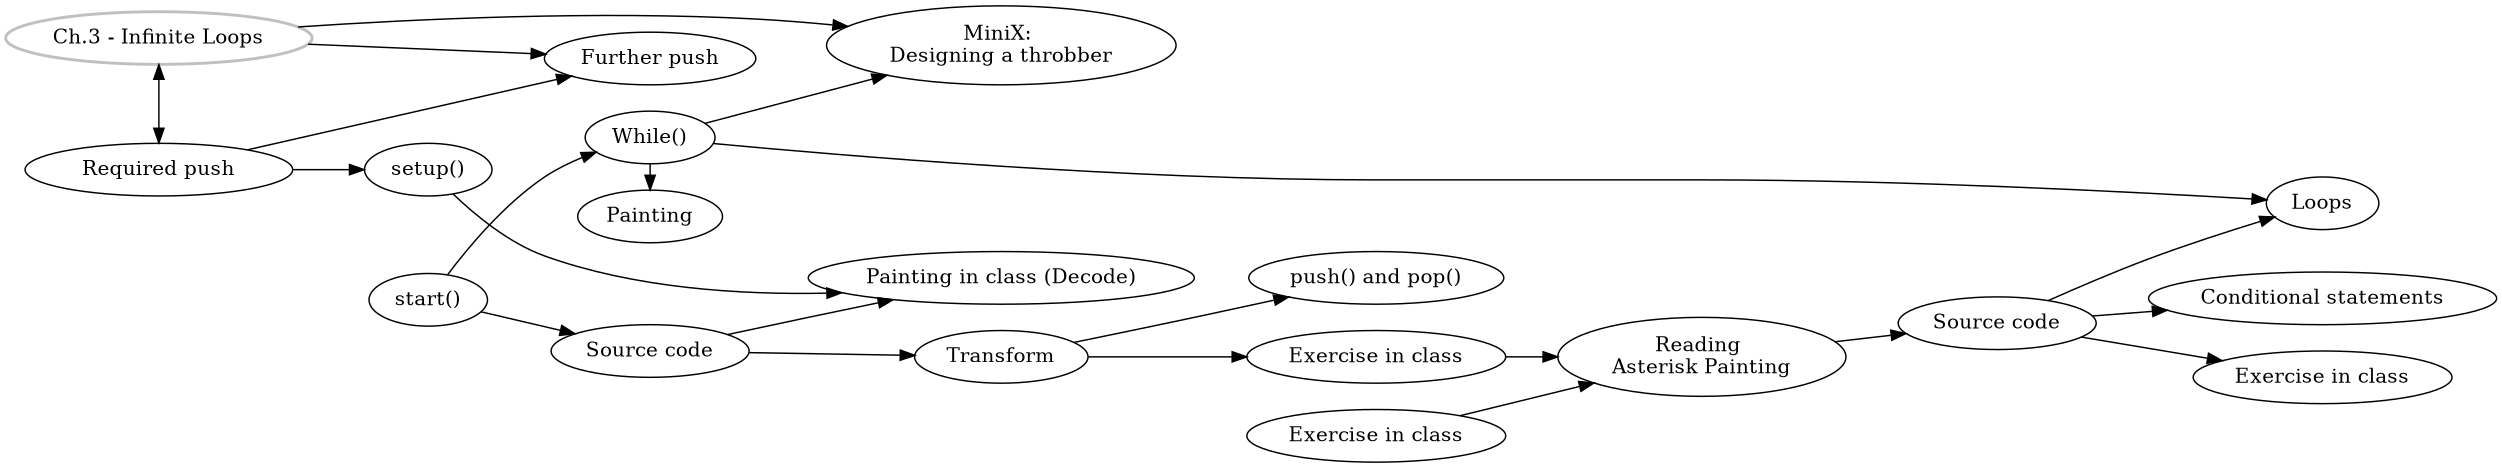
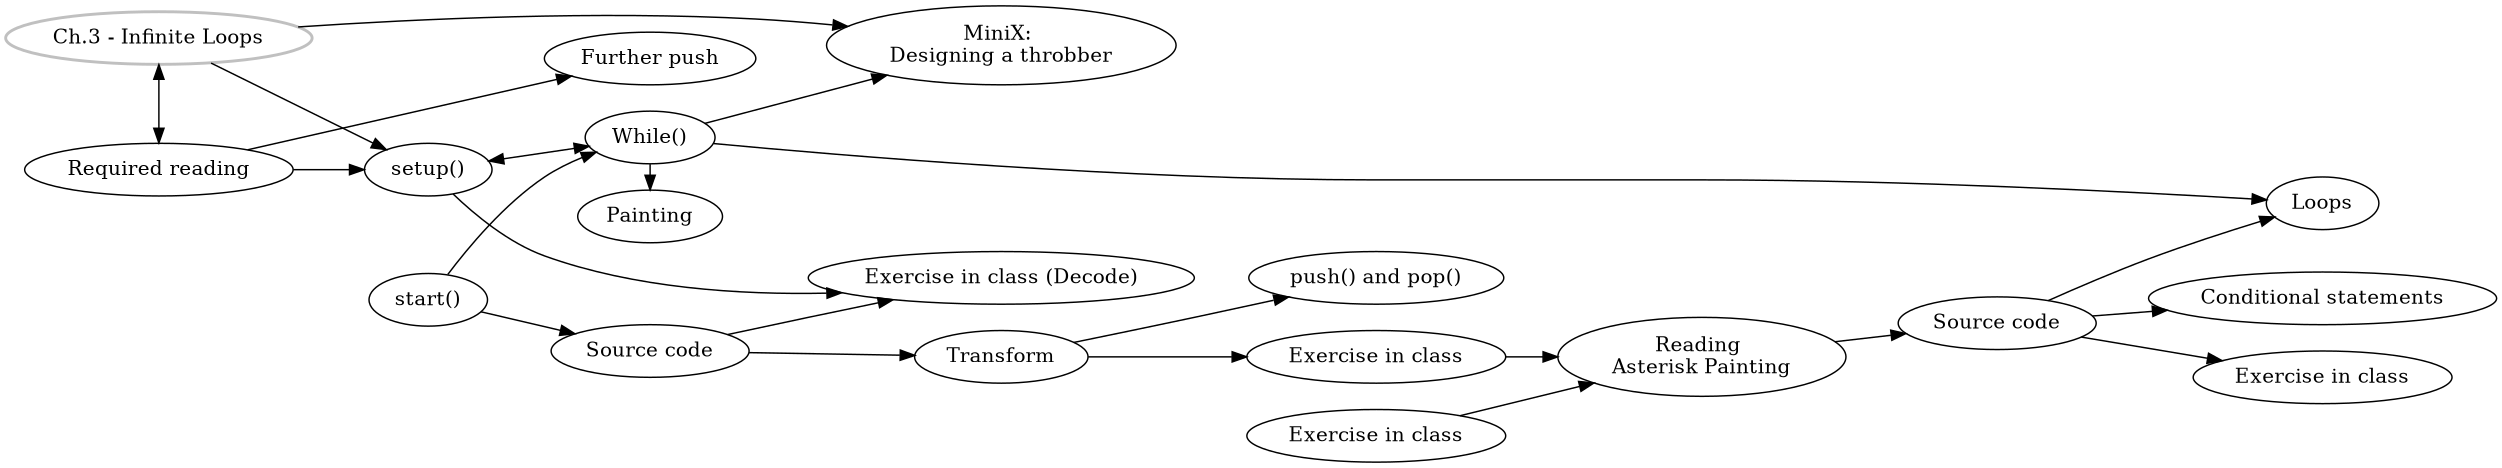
(420, 49) -> (292, 103)
none -> (539, 154)
(159, 170) -> (159, 170)
(1001, 278) -> (1001, 278)
